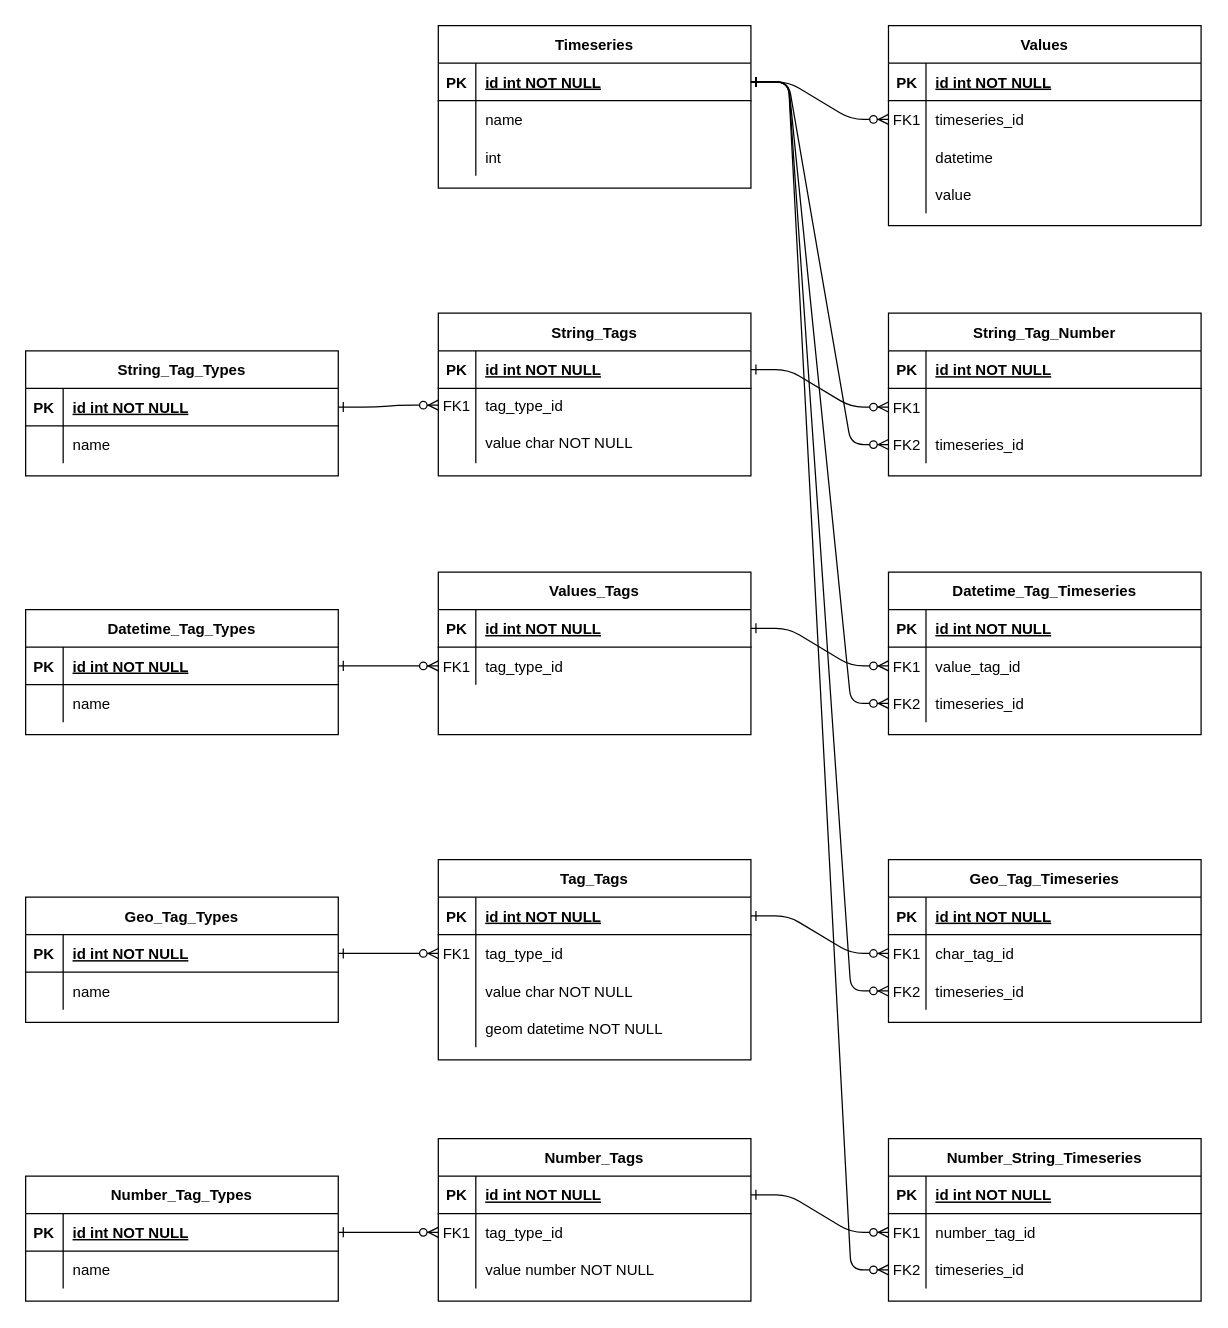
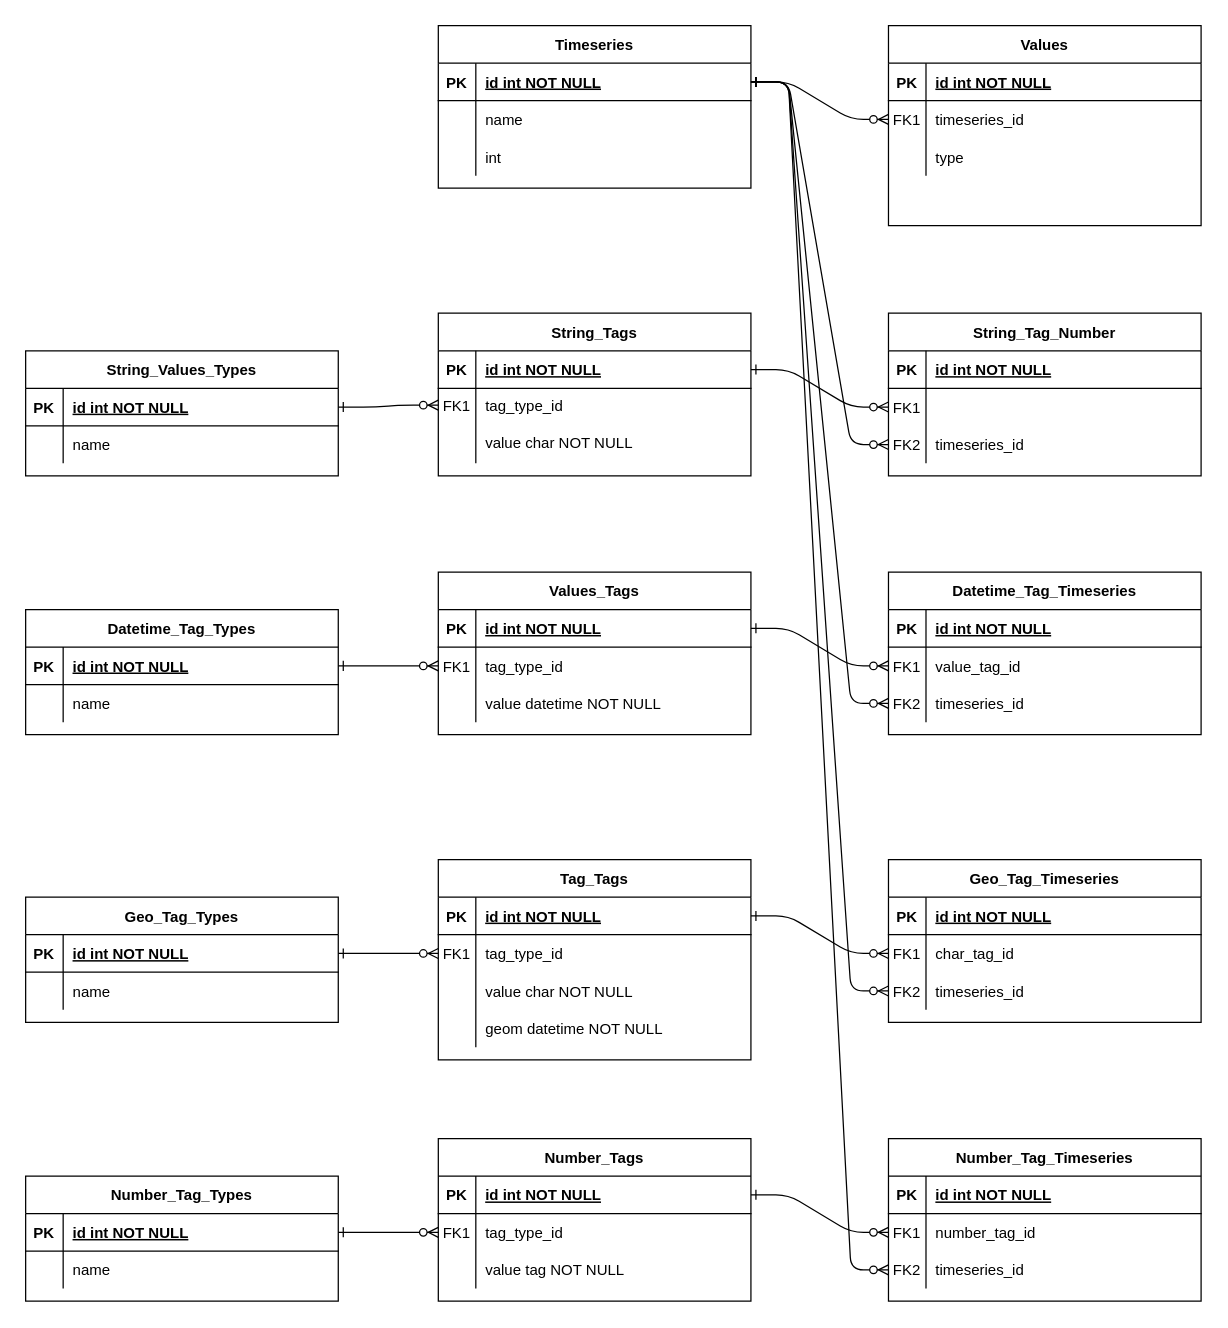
(967, 158) -> (952, 158)
(1063, 194) -> none
(181, 370) -> (181, 370)
none -> (613, 703)
(1044, 1158) -> (1044, 1158)
(565, 1270) -> (553, 1270)
